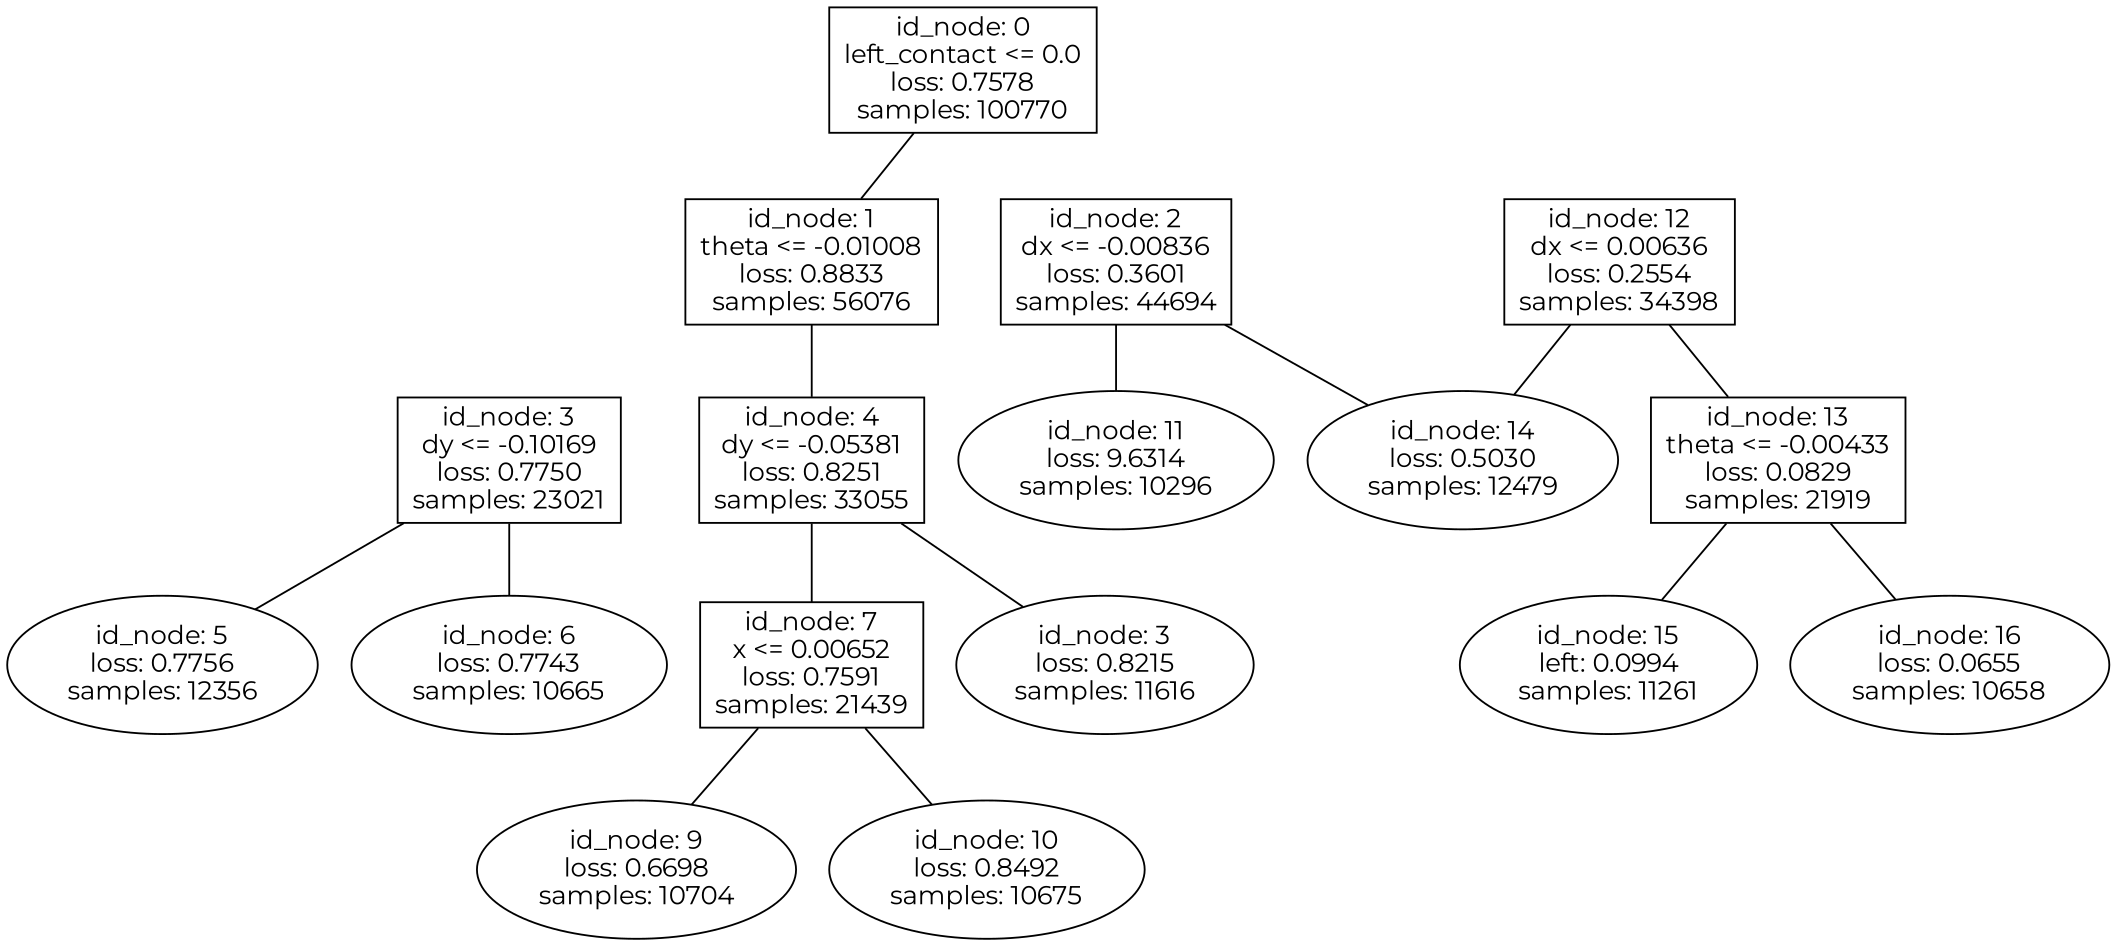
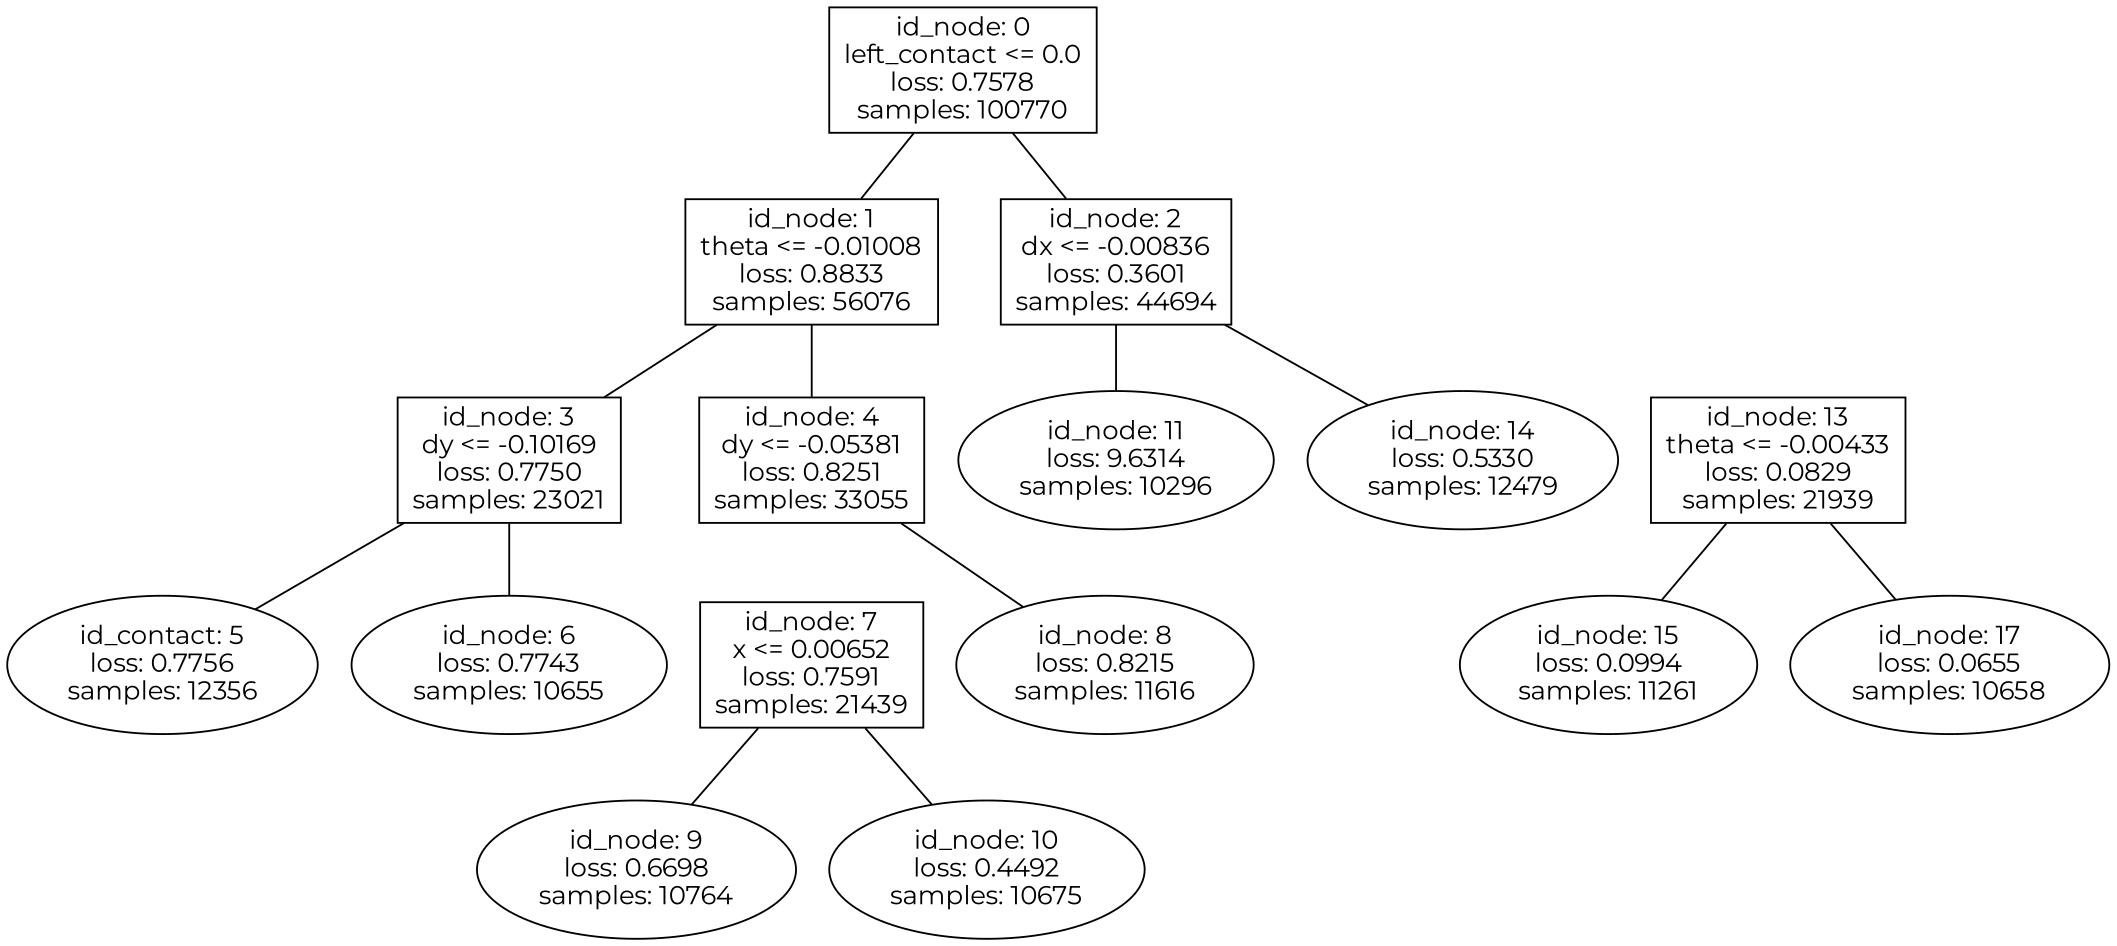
none -> (1039, 166)
(1620, 262) -> none
none -> (661, 361)
(1463, 460) -> (1463, 460)
(1778, 460) -> (1778, 460)
(812, 563) -> none
(162, 665) -> (162, 665)
(509, 665) -> (509, 665)
(1105, 665) -> (1105, 665)
(1609, 665) -> (1609, 665)
(1950, 665) -> (1950, 665)
(636, 870) -> (636, 870)
(987, 870) -> (987, 870)
